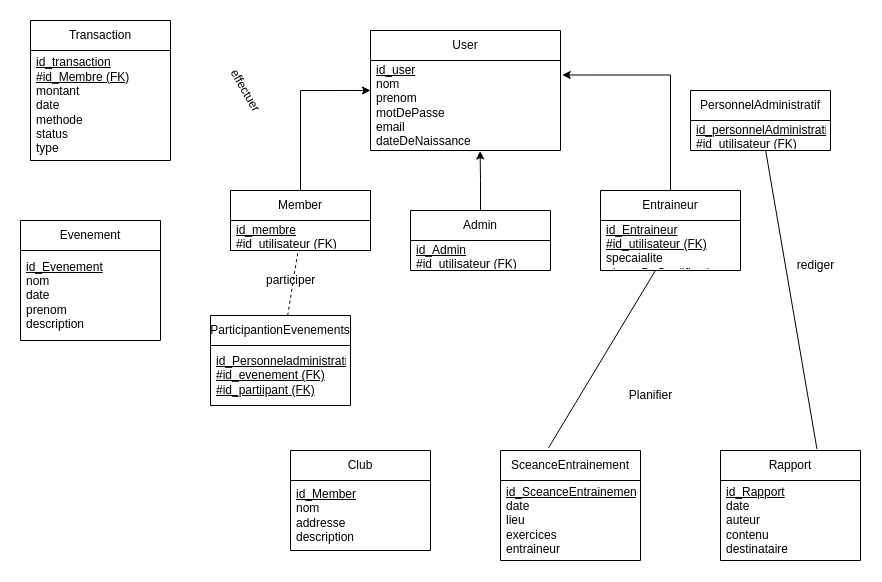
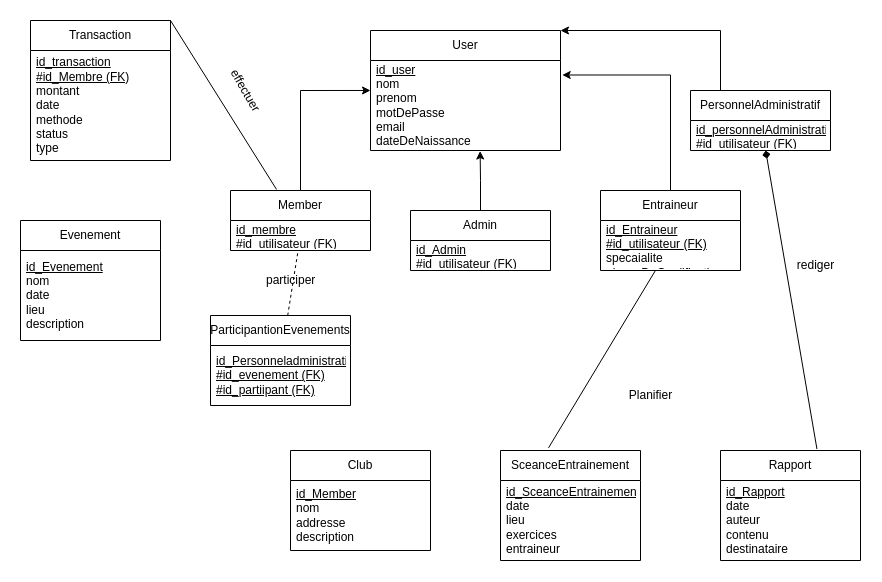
none -> (674, 31)
none -> (224, 105)
(767, 156) -> (767, 159)
(65, 296) -> (65, 296)
